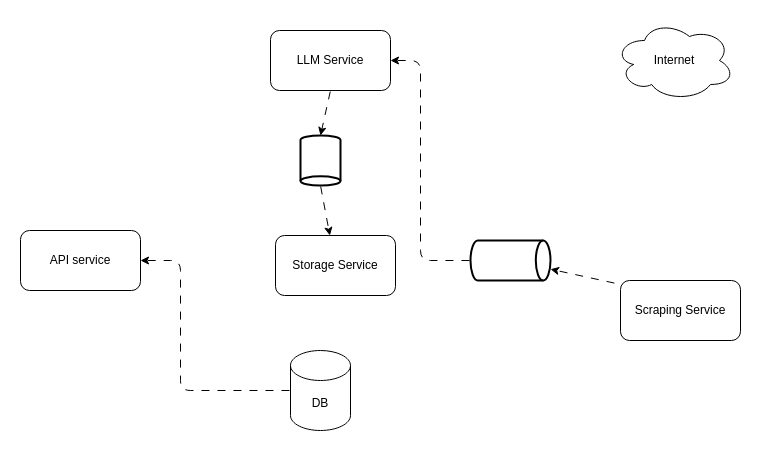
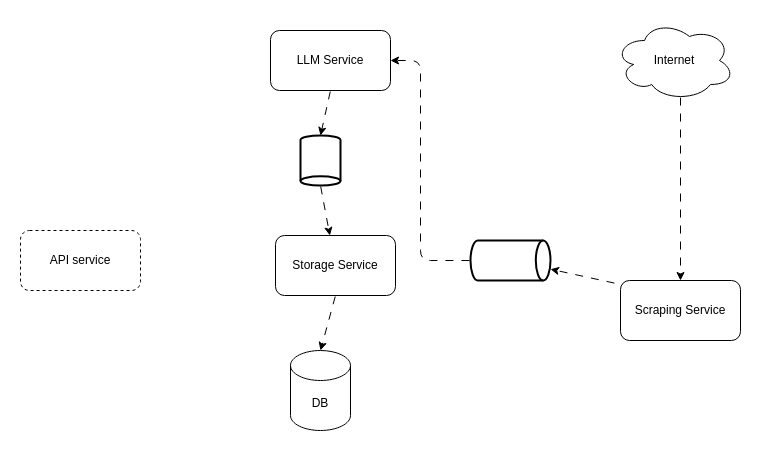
none -> (681, 185)
(81, 261) -> (81, 261)
none -> (329, 320)
(181, 365) -> none
